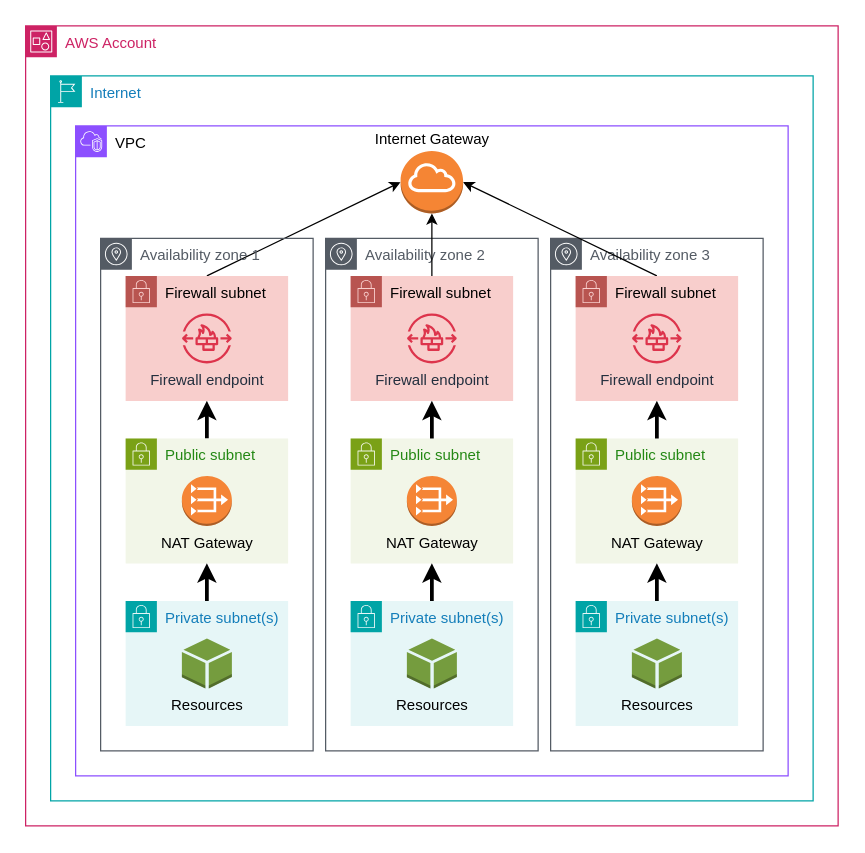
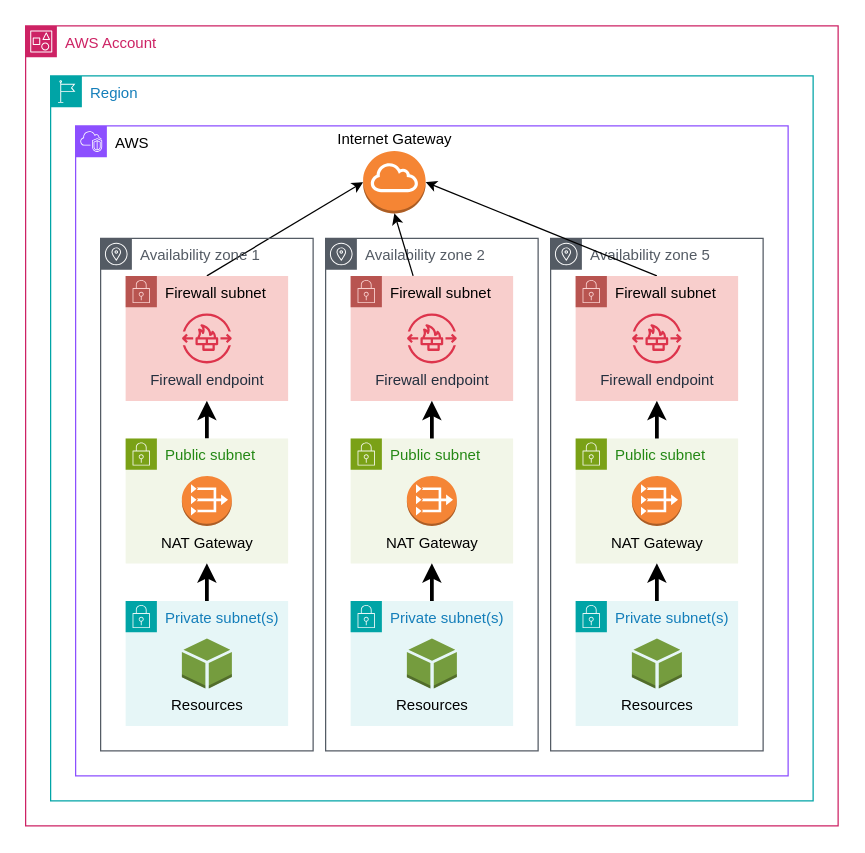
(124, 93) -> (114, 93)
(128, 143) -> (128, 143)
(432, 182) -> (394, 182)
(657, 256) -> (657, 256)
